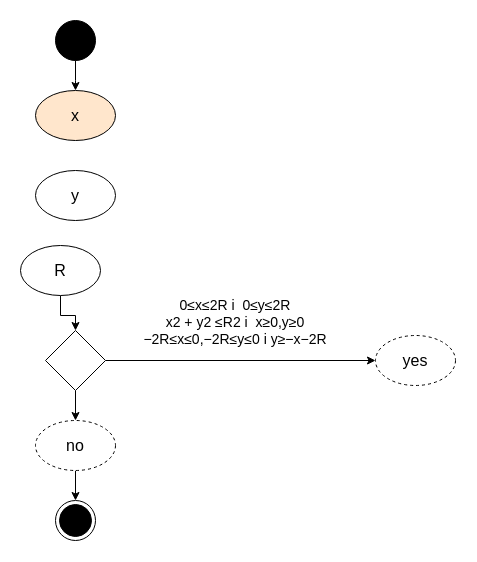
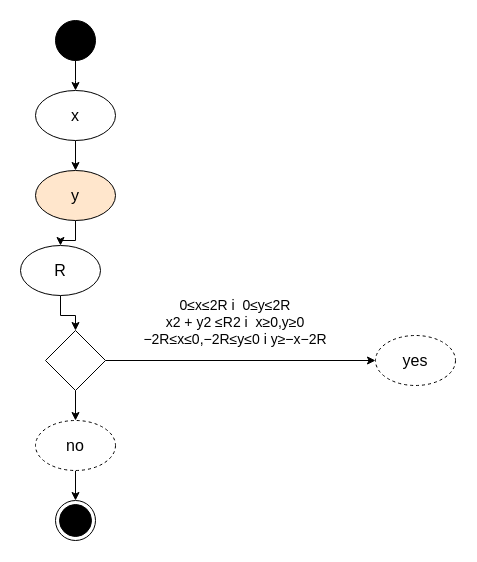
(76, 116) -> (76, 116)
none -> (76, 160)
(76, 196) -> (76, 196)
none -> (76, 239)
